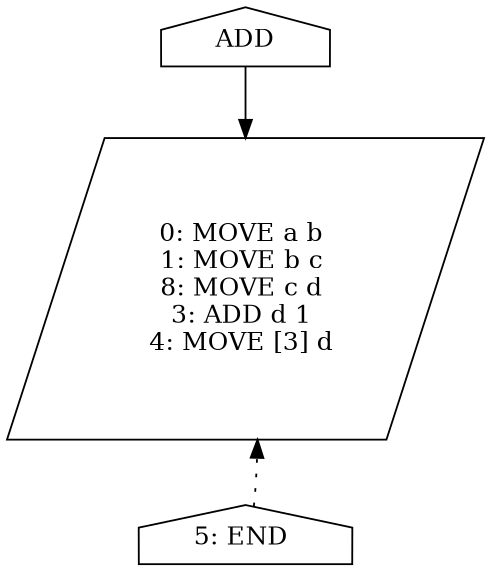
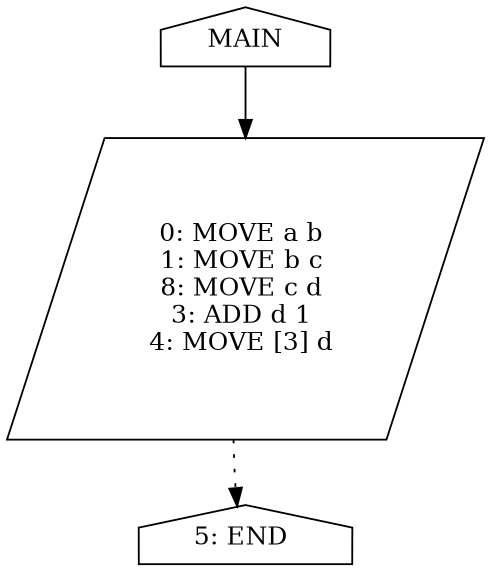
(246, 40) -> (246, 40)
(256, 482) -> (234, 464)
